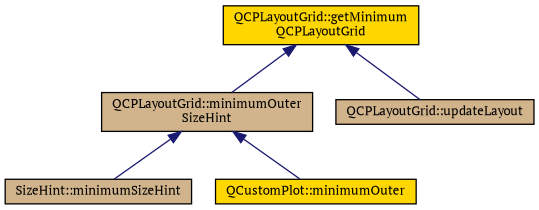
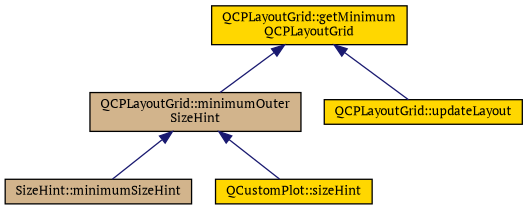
(435, 112) -> (423, 112)
(316, 192) -> (294, 192)
